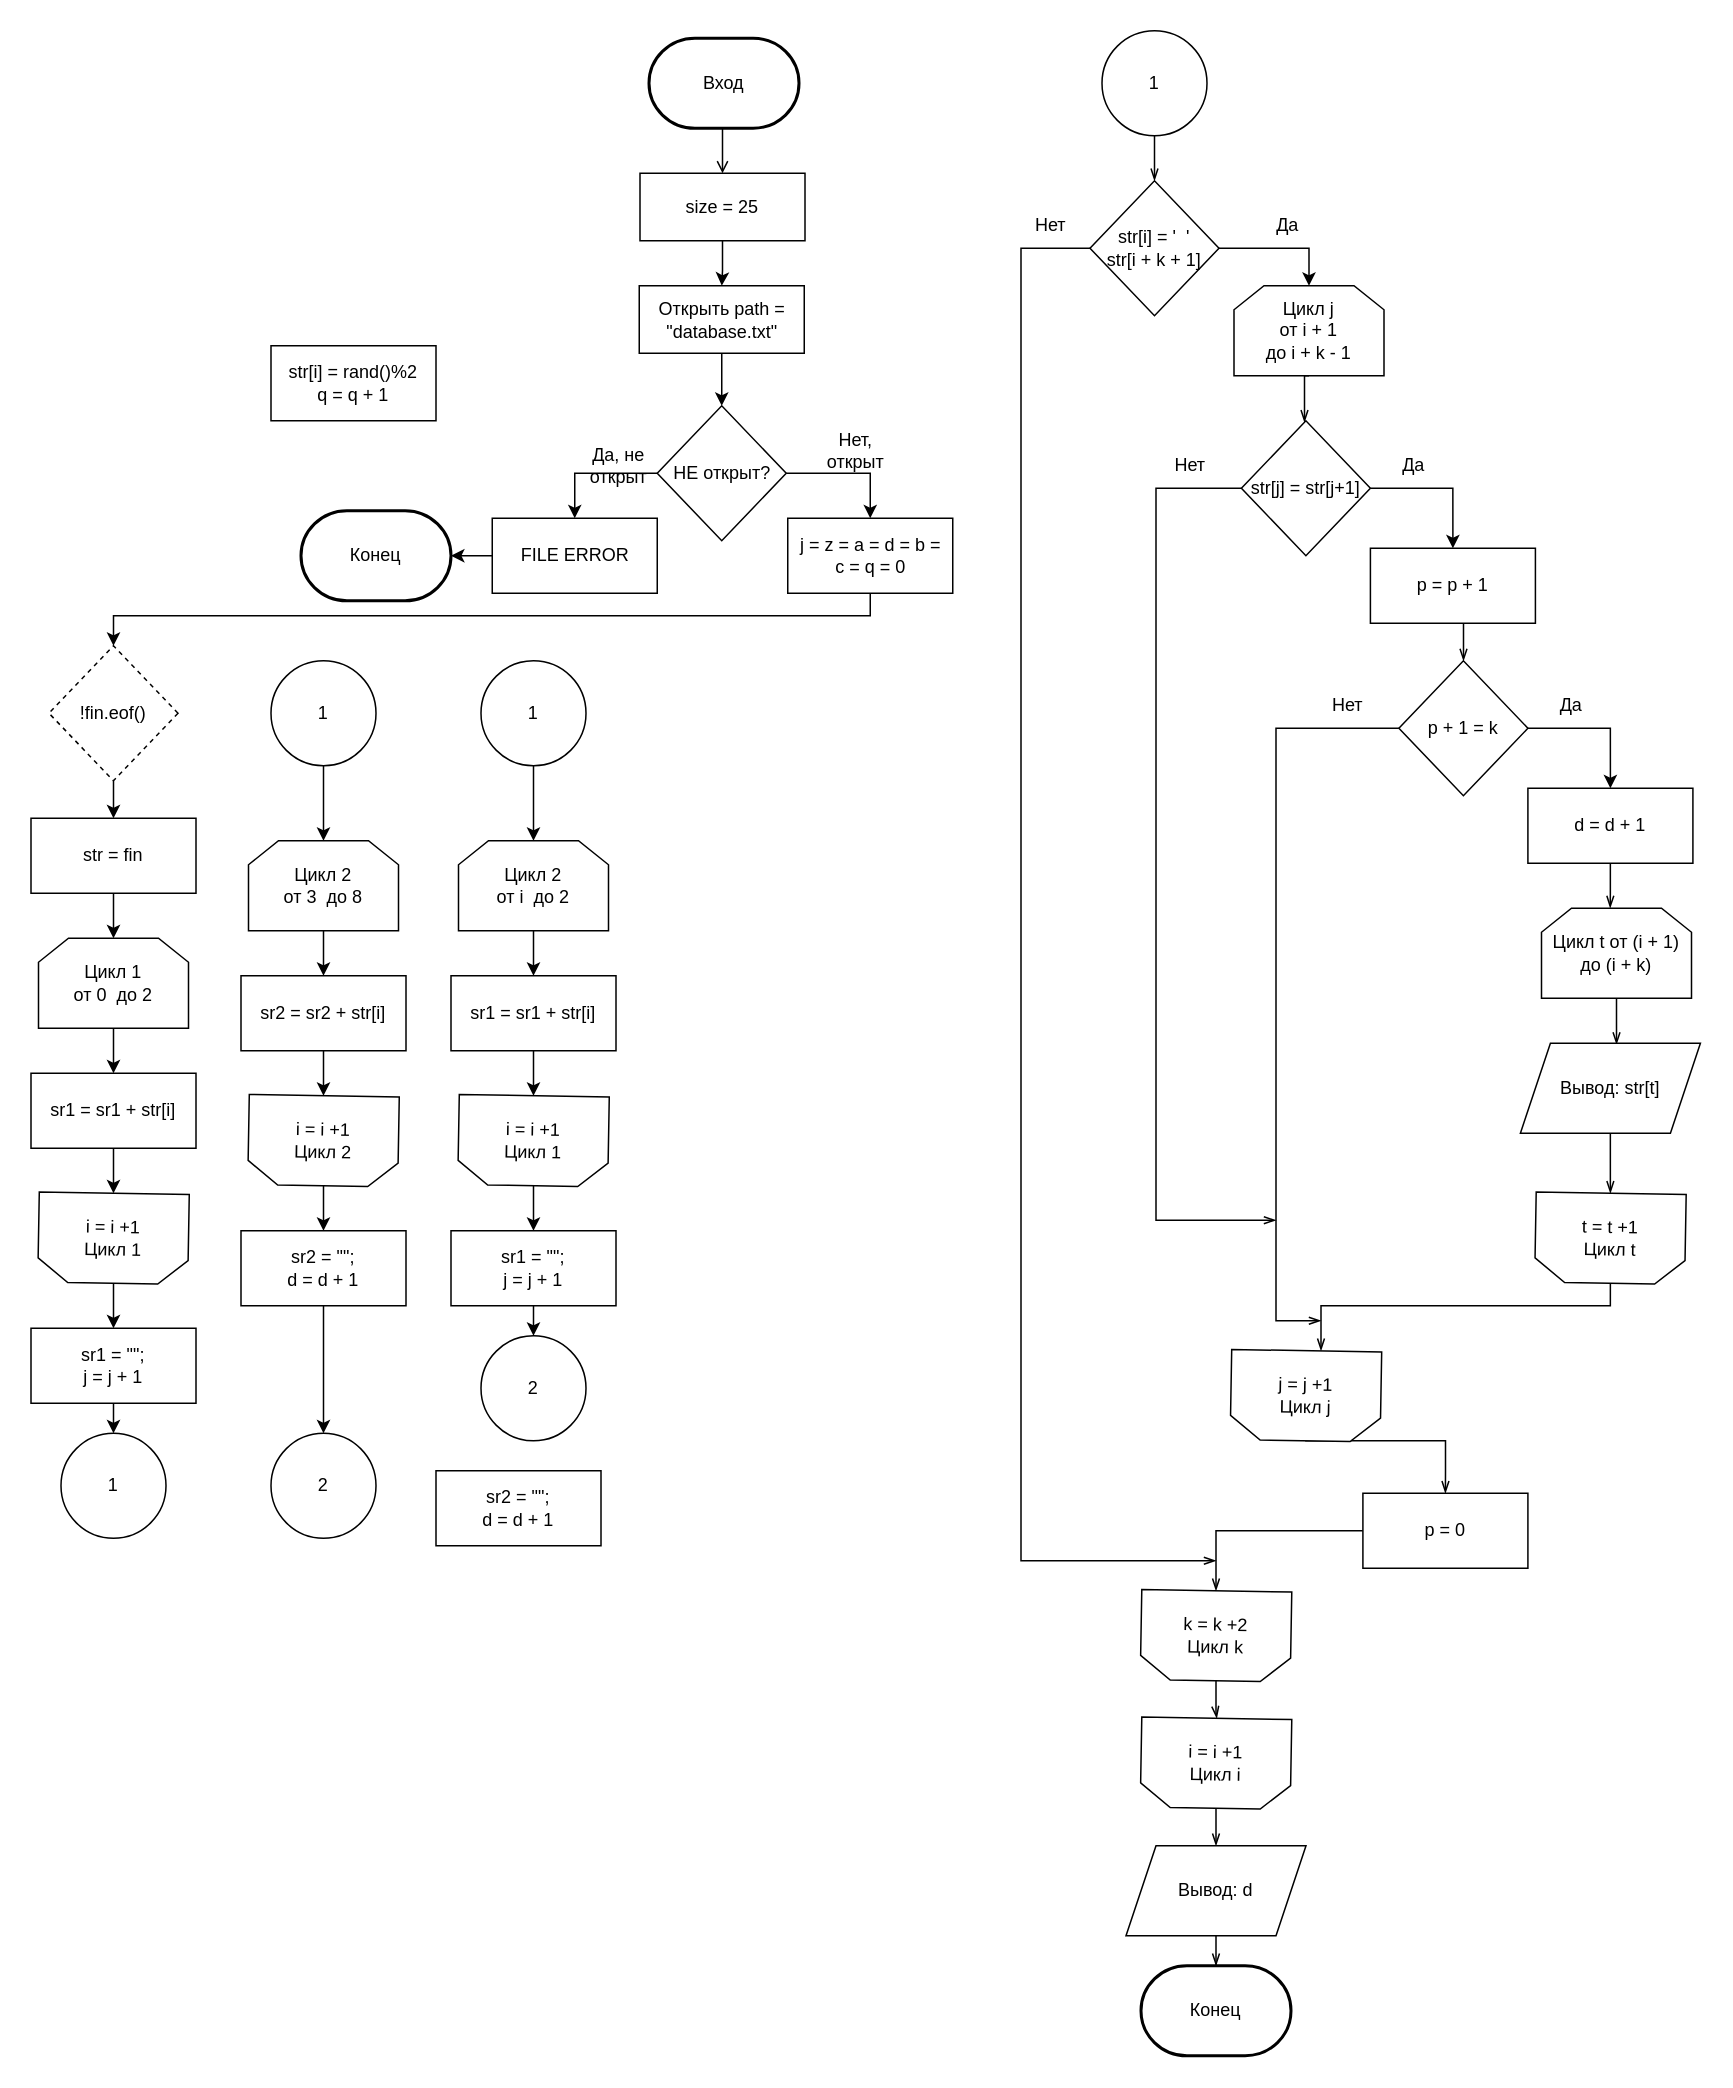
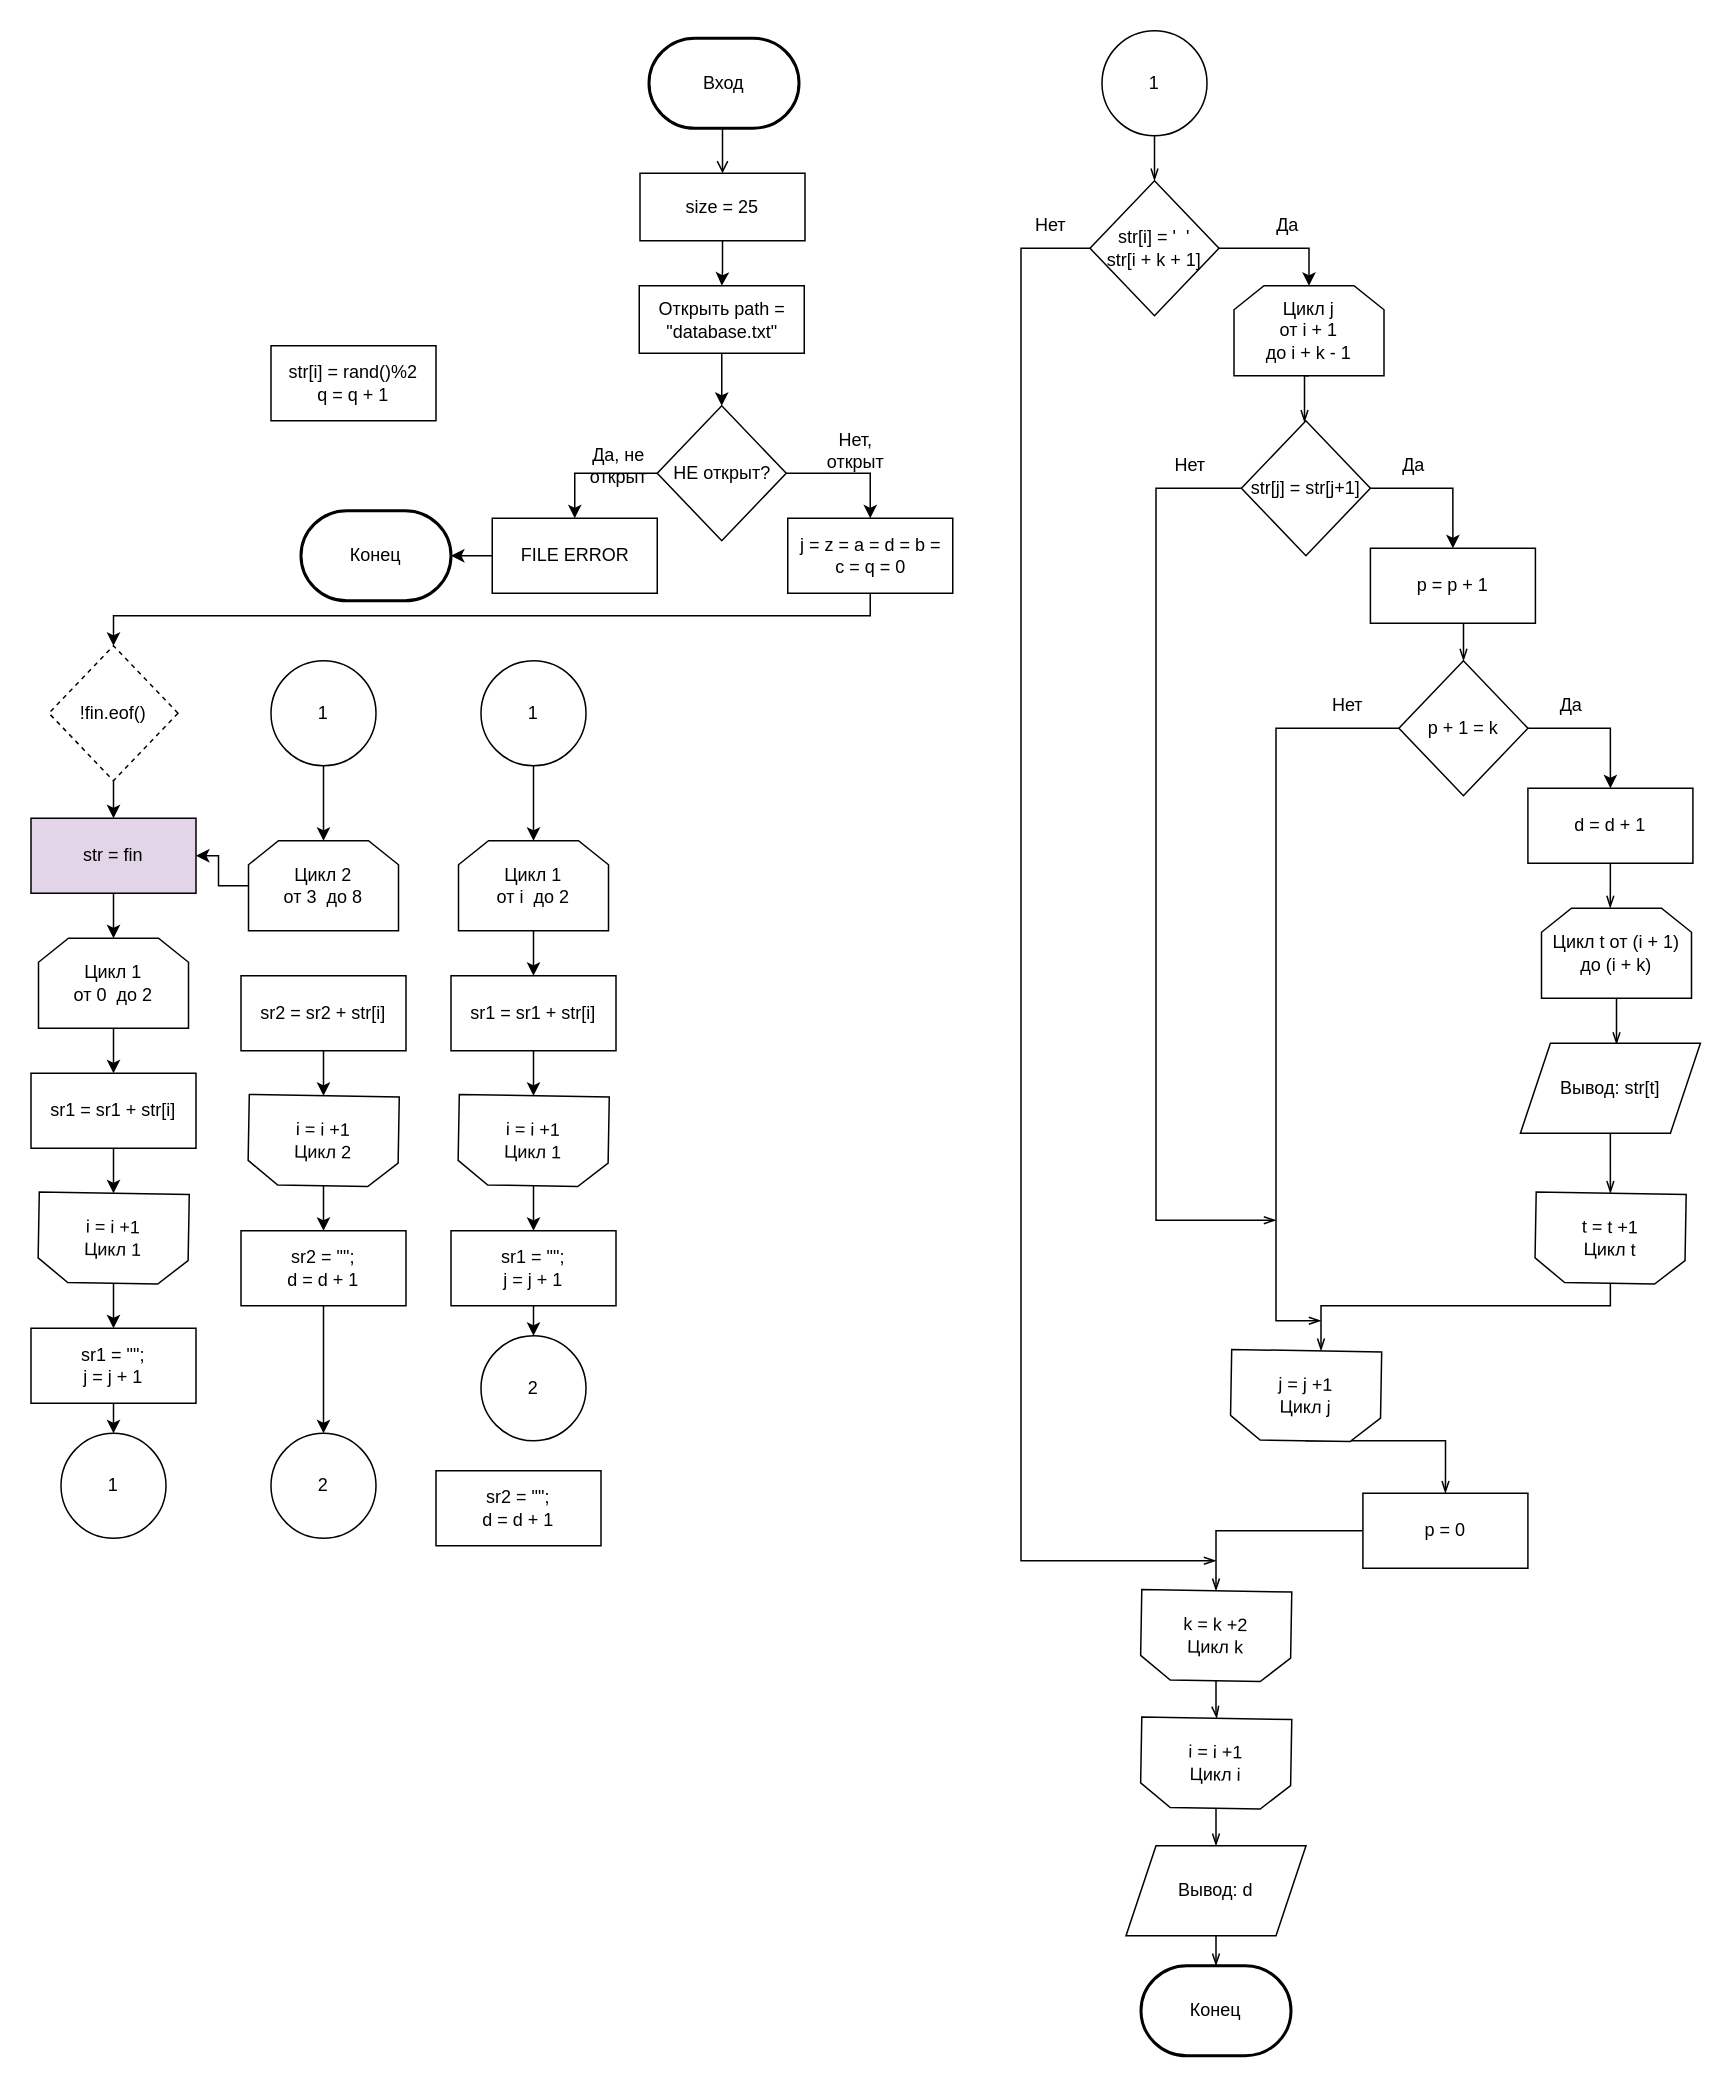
(113, 856) -> (113, 856)
(533, 886) -> (533, 886)
(323, 959) -> (218, 880)
